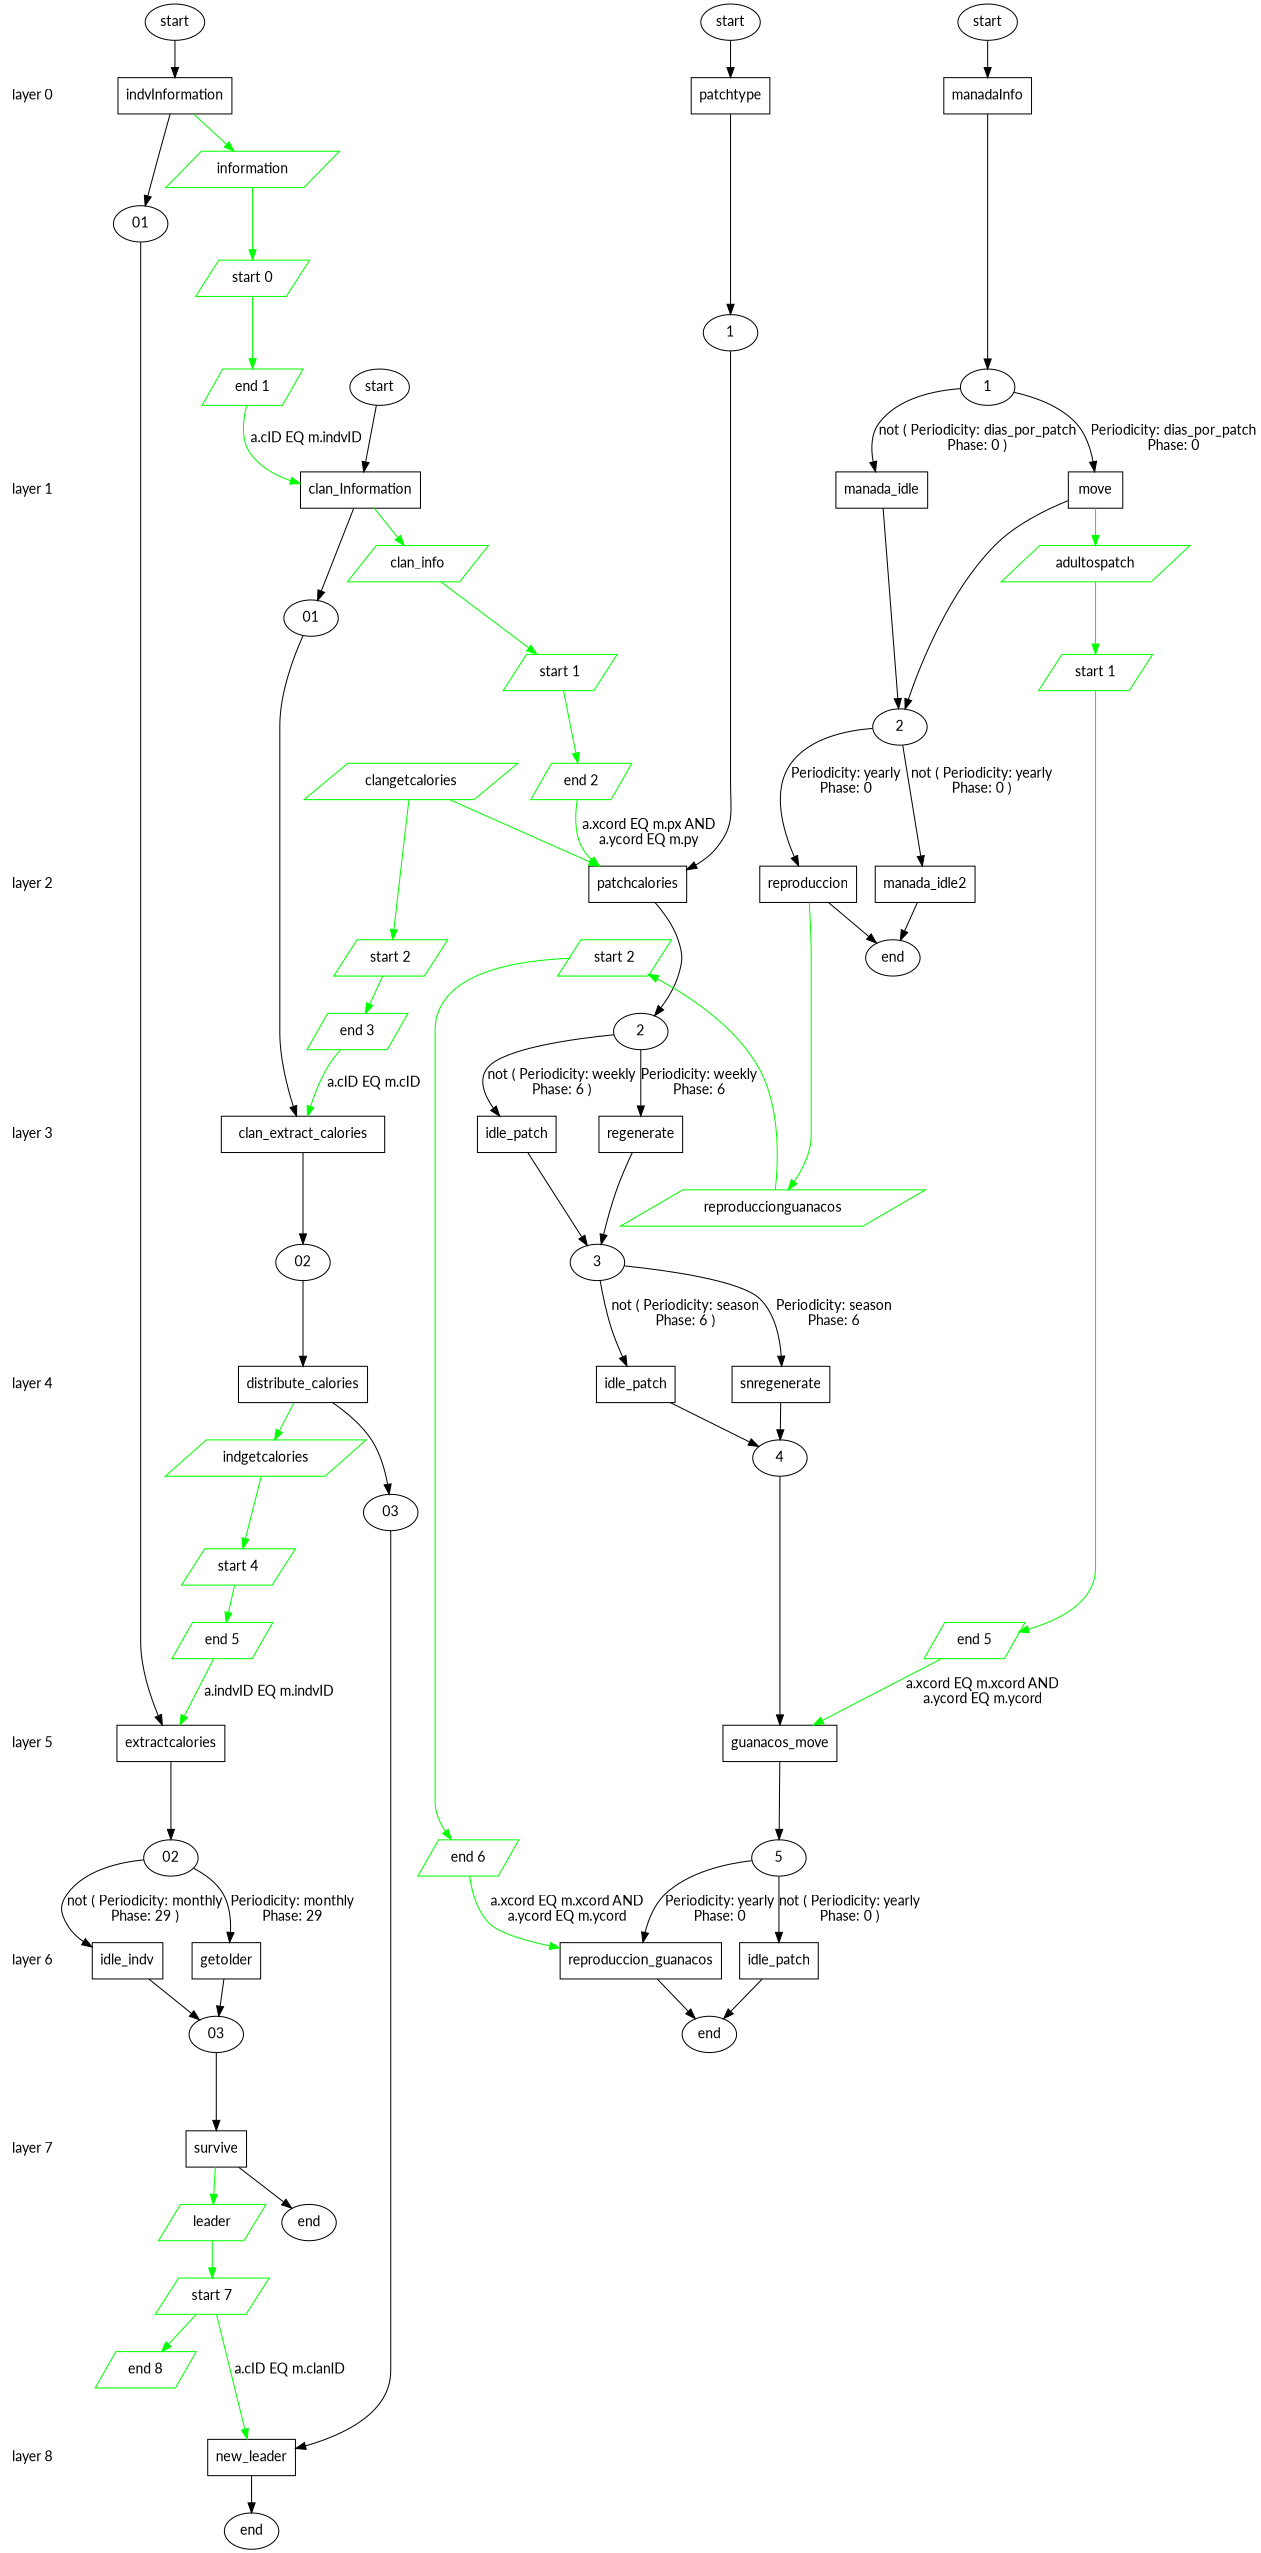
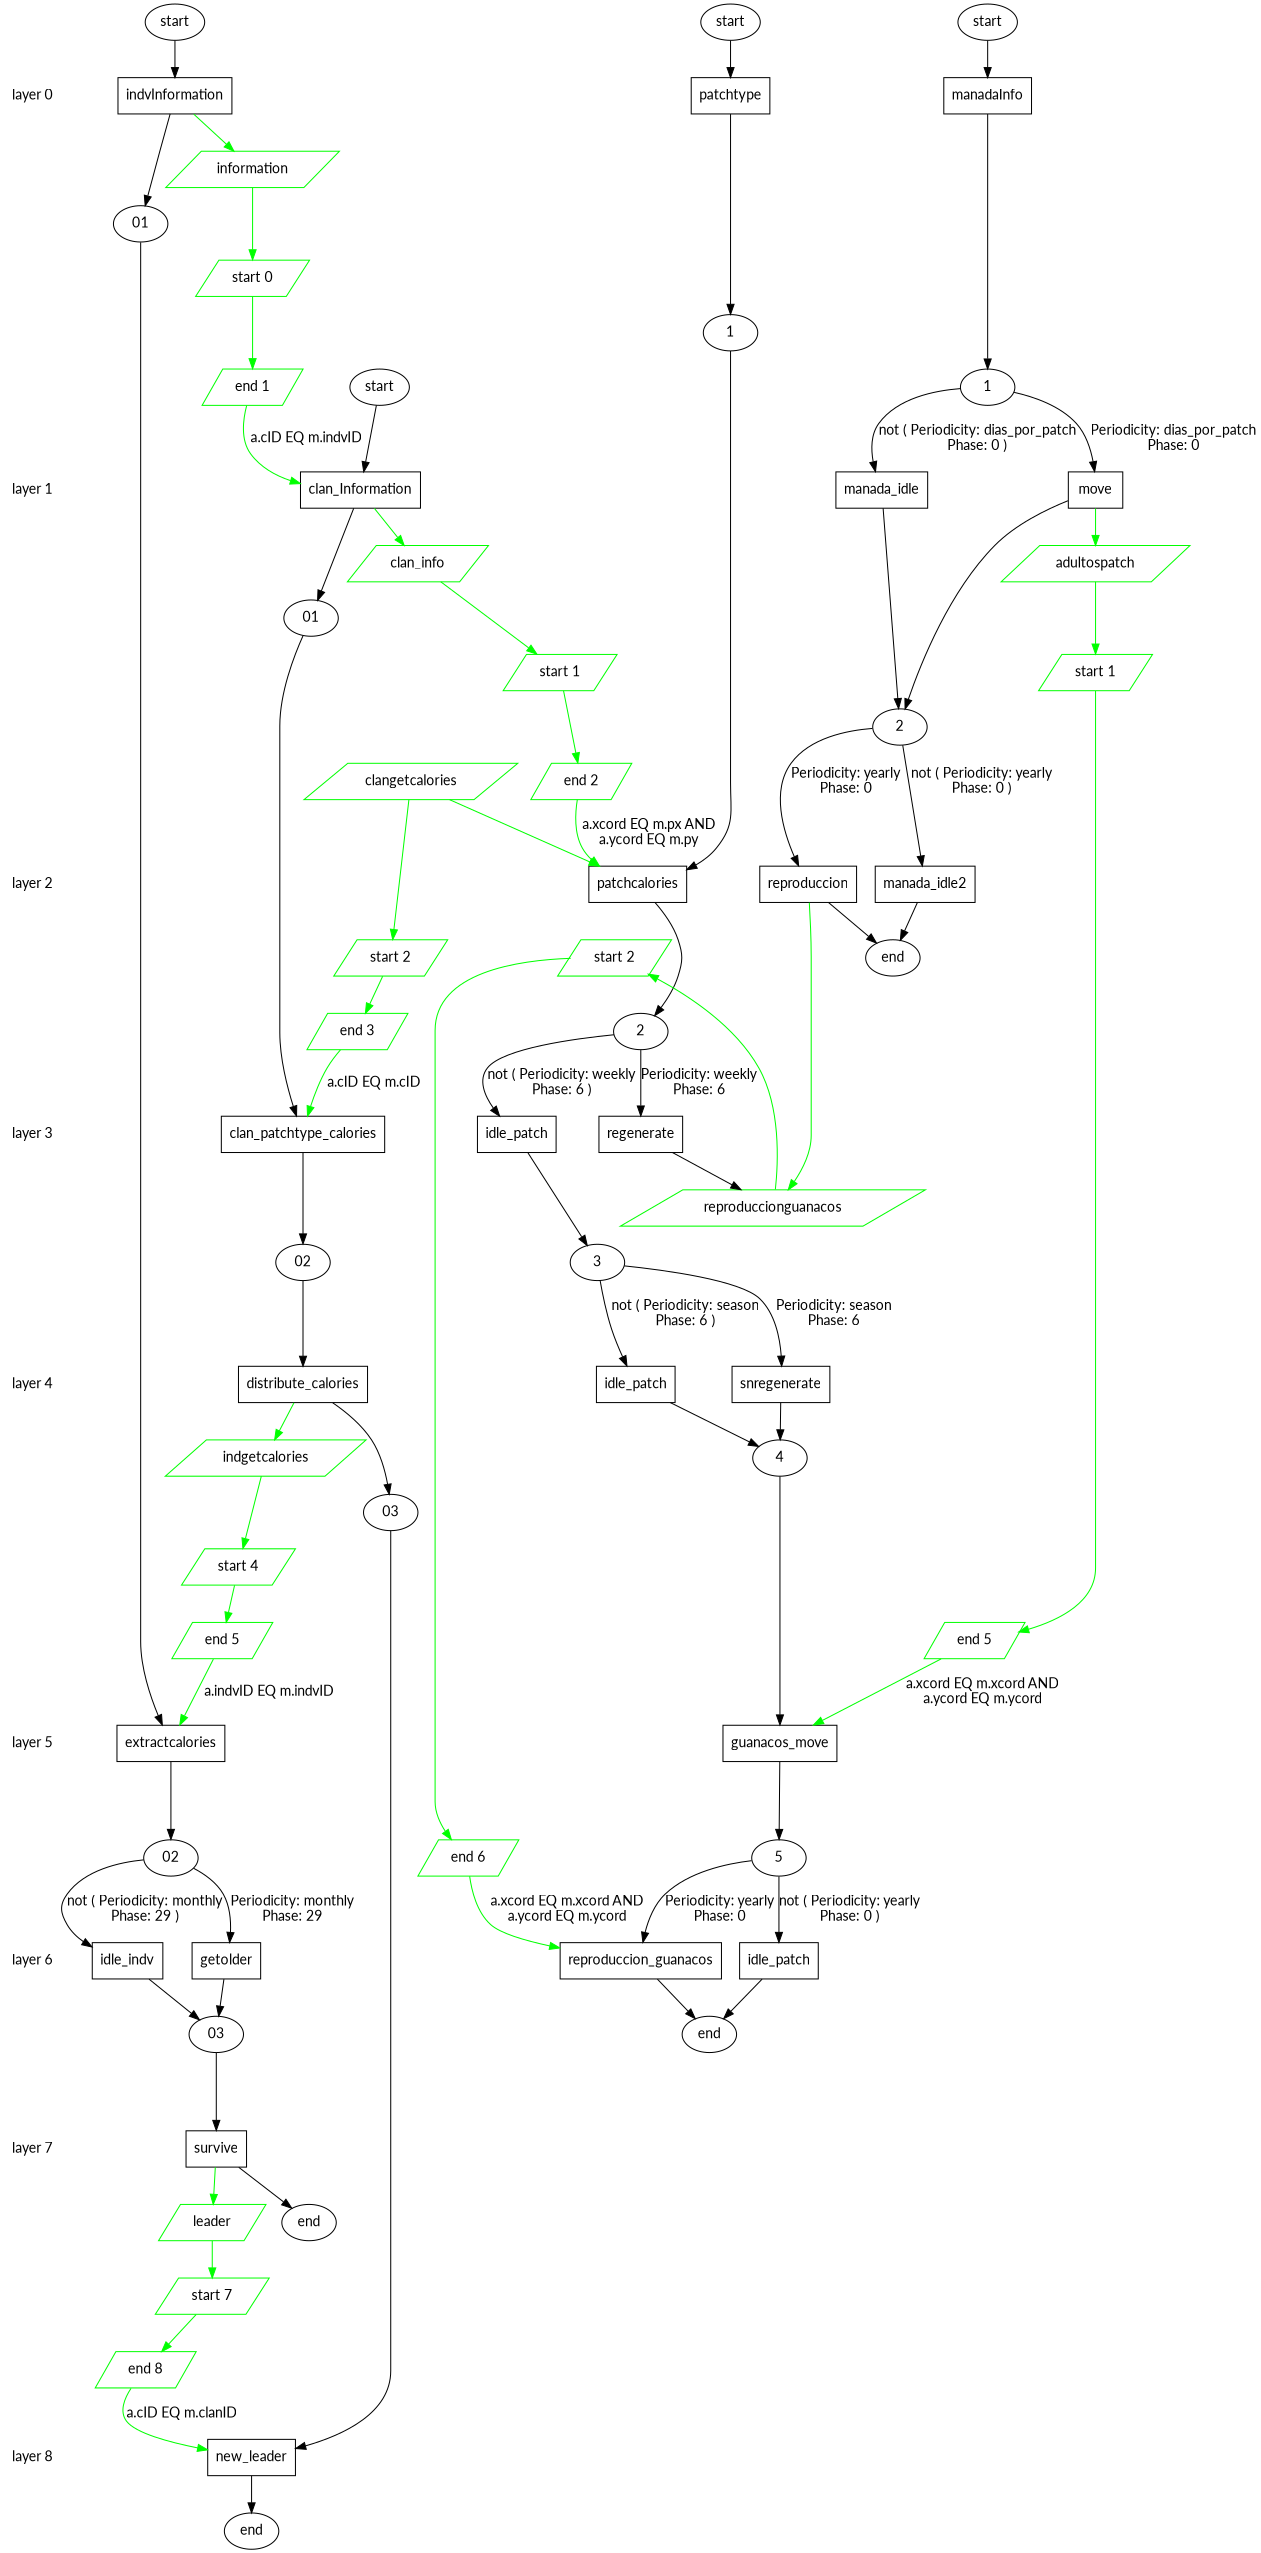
(303, 1134) -> (303, 1134)
(616, 1193) -> (702, 1169)
(231, 2372) -> (144, 2433)
